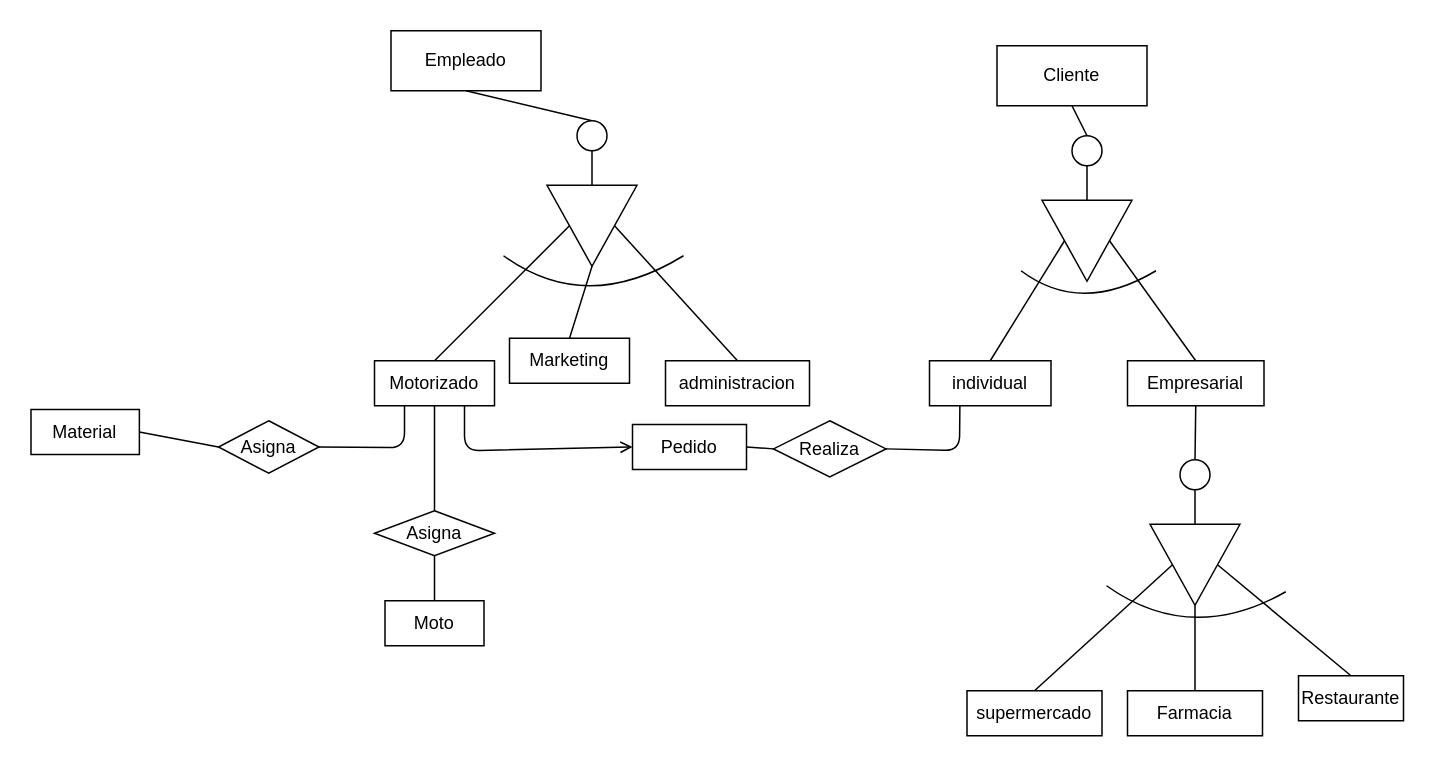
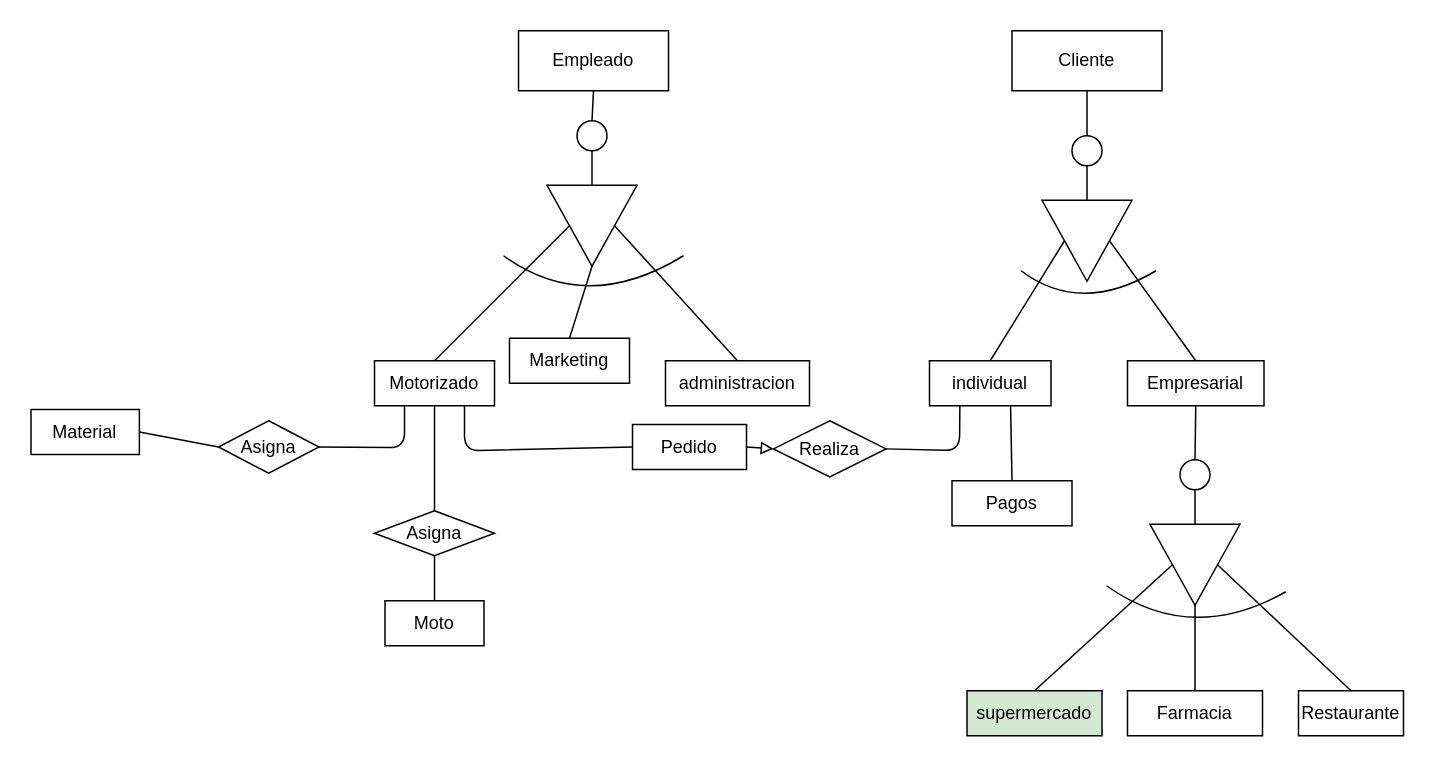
(466, 61) -> (593, 61)
(1072, 76) -> (1087, 61)
none -> (1011, 443)
(625, 447) -> (626, 447)
(765, 448) -> (759, 448)
none -> (1012, 503)
(1351, 698) -> (1351, 713)
(1034, 713) -> (1034, 713)
